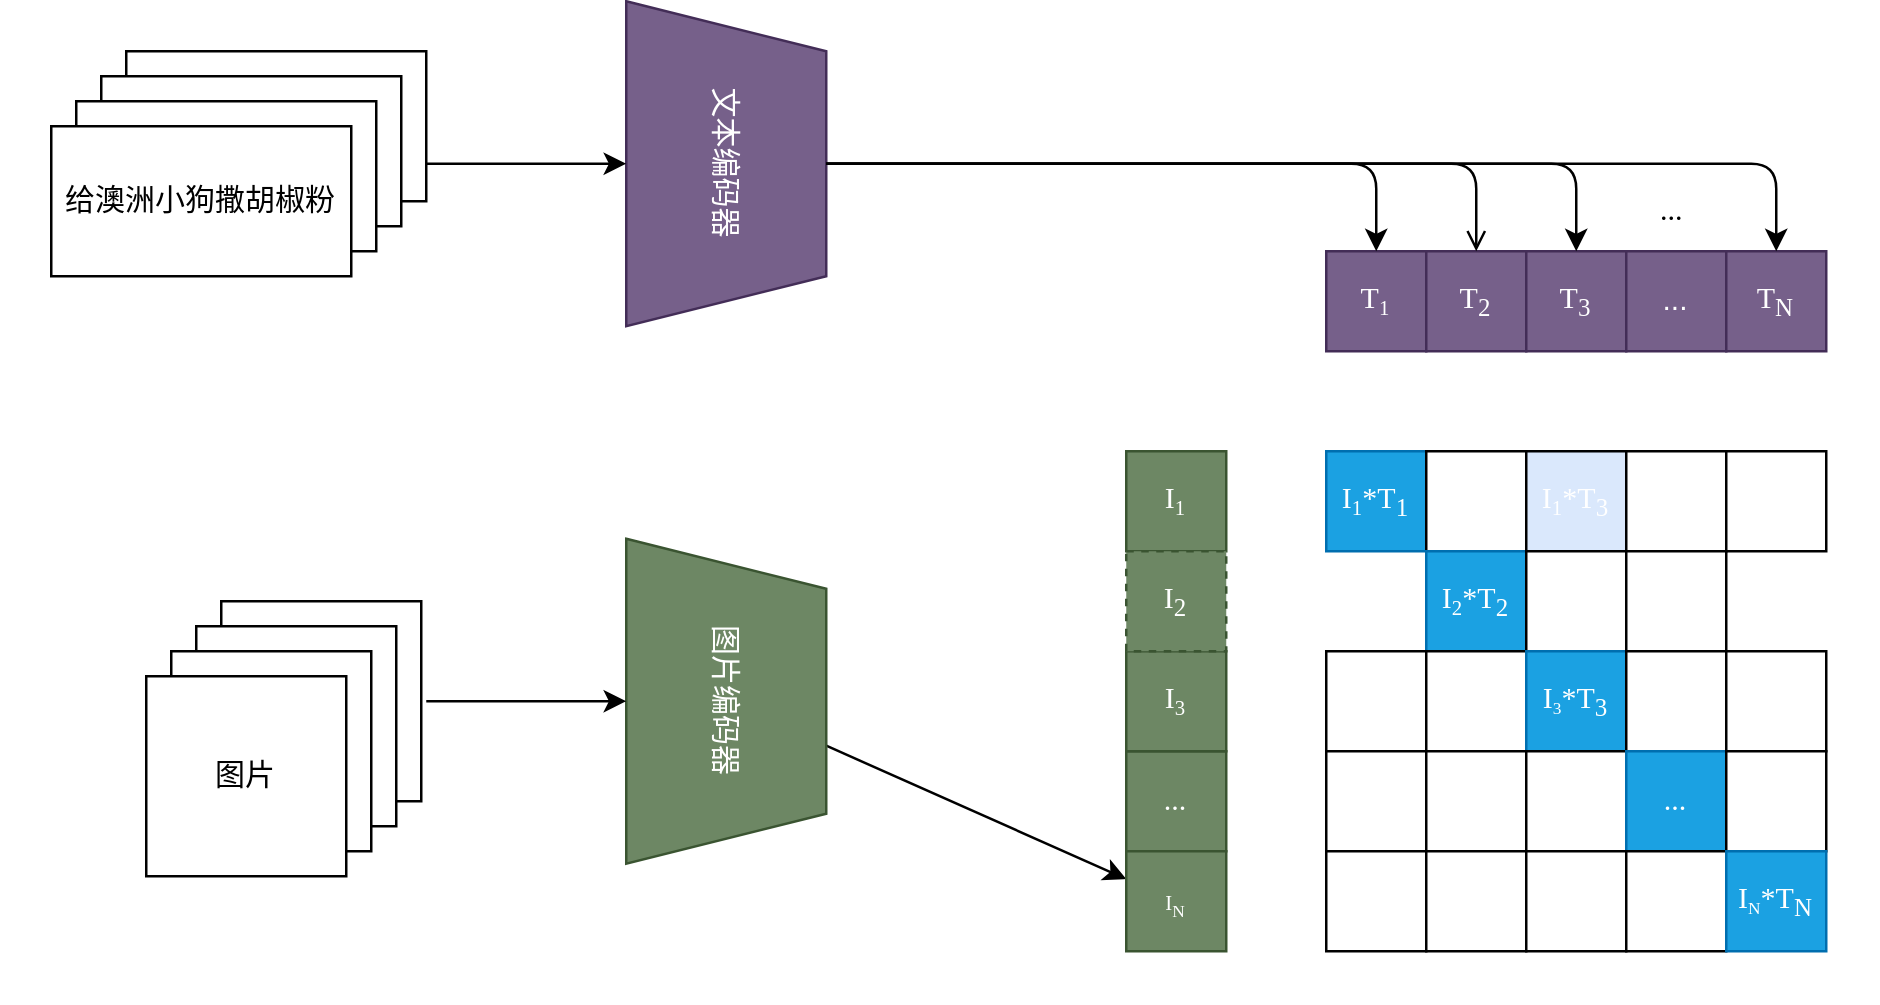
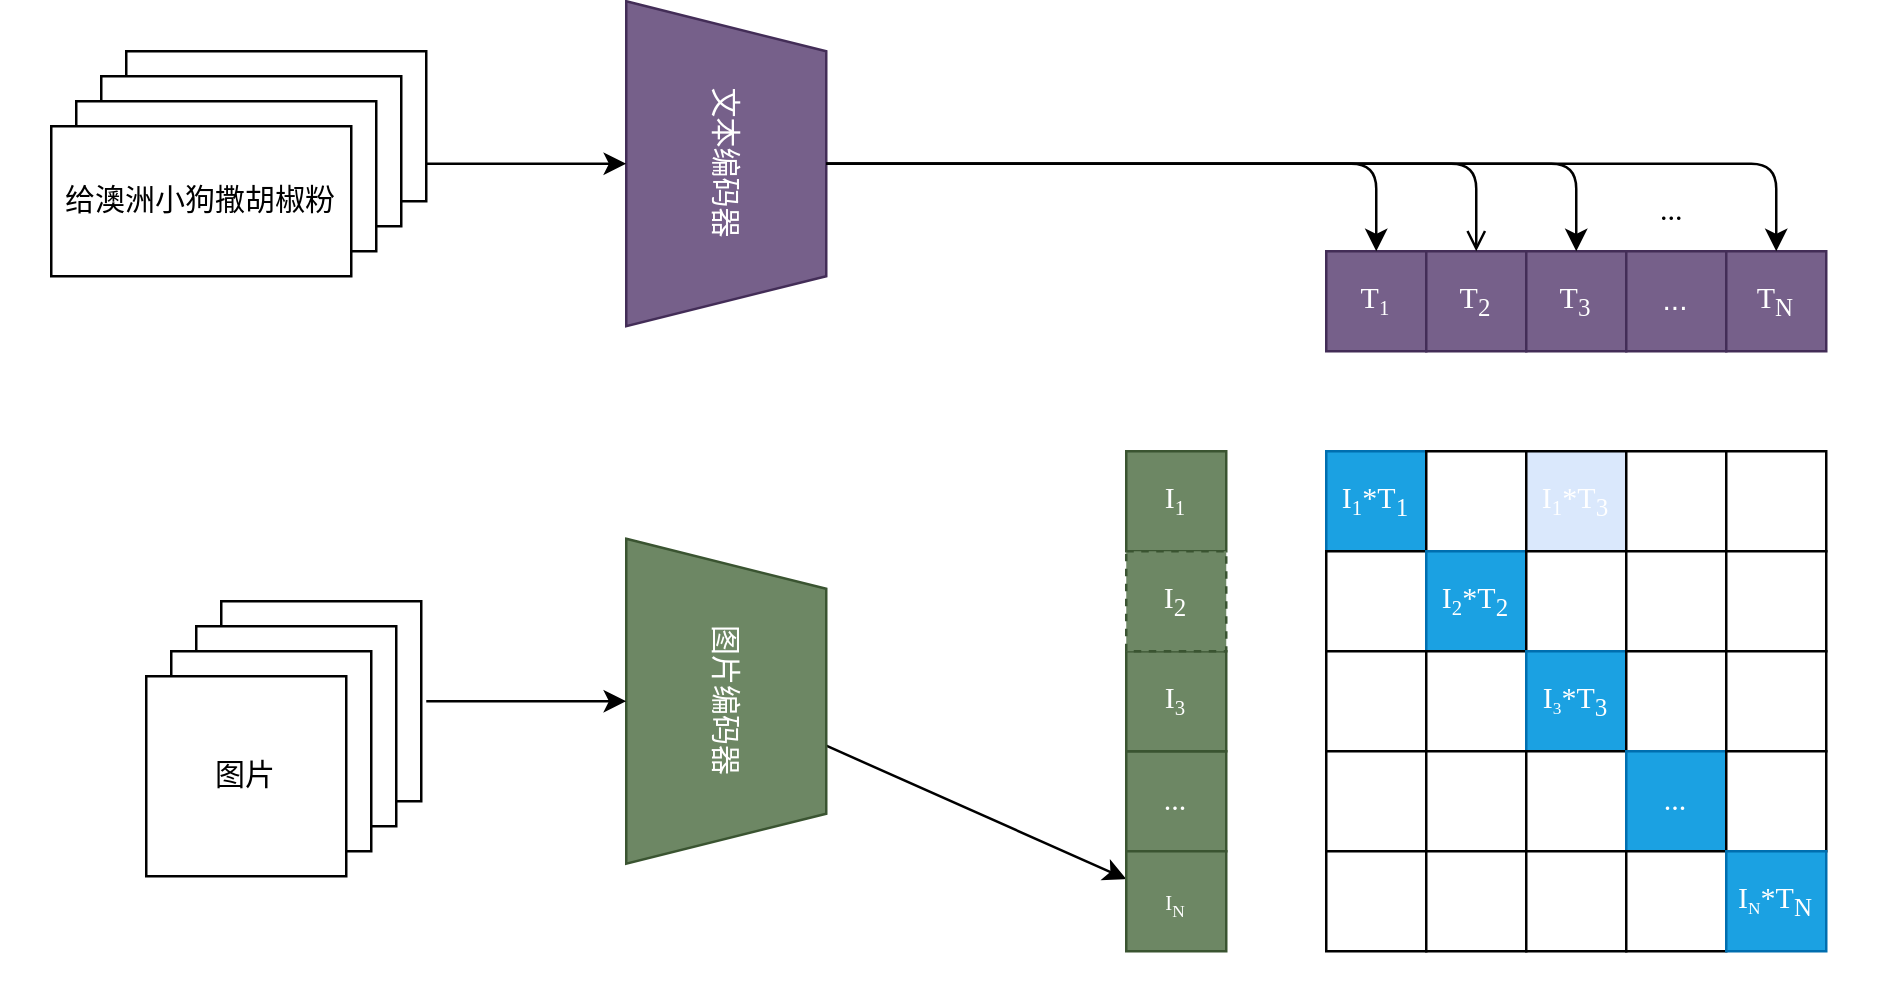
none -> (1376, 601)
none -> (1776, 601)
